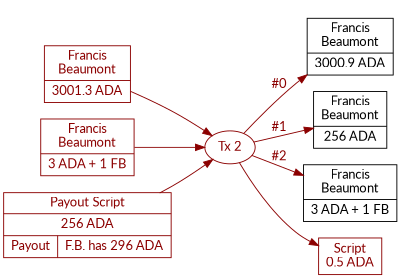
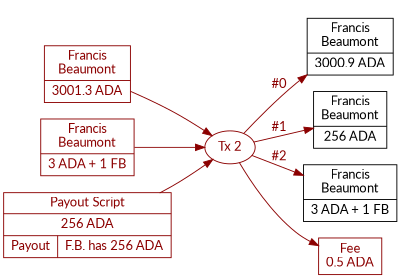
(114, 246) -> (114, 246)
(350, 256) -> (350, 256)
